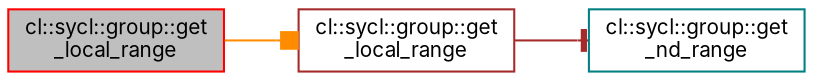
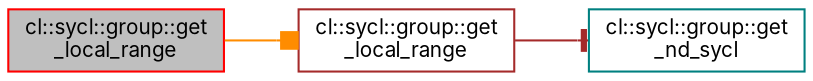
(697, 40) -> (697, 40)
